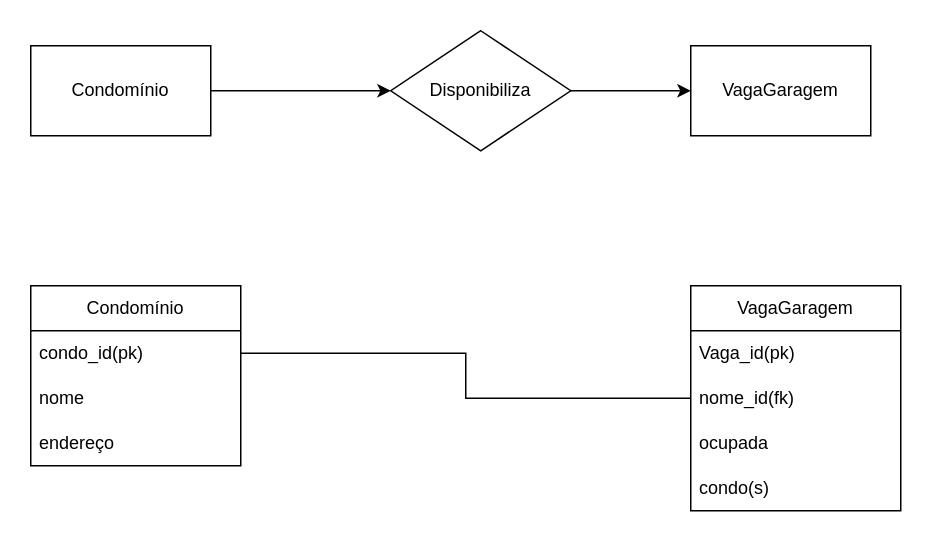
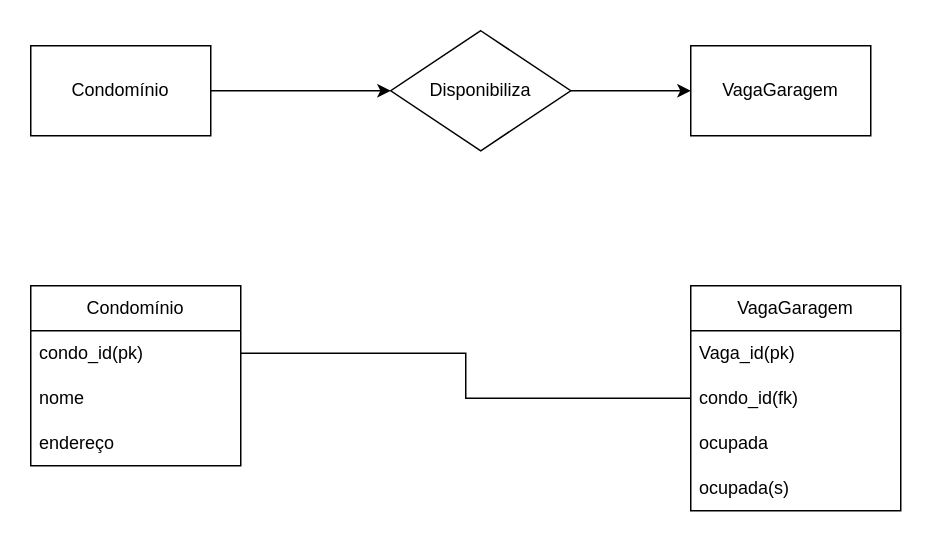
(753, 398) -> (758, 398)
(740, 488) -> (750, 488)
